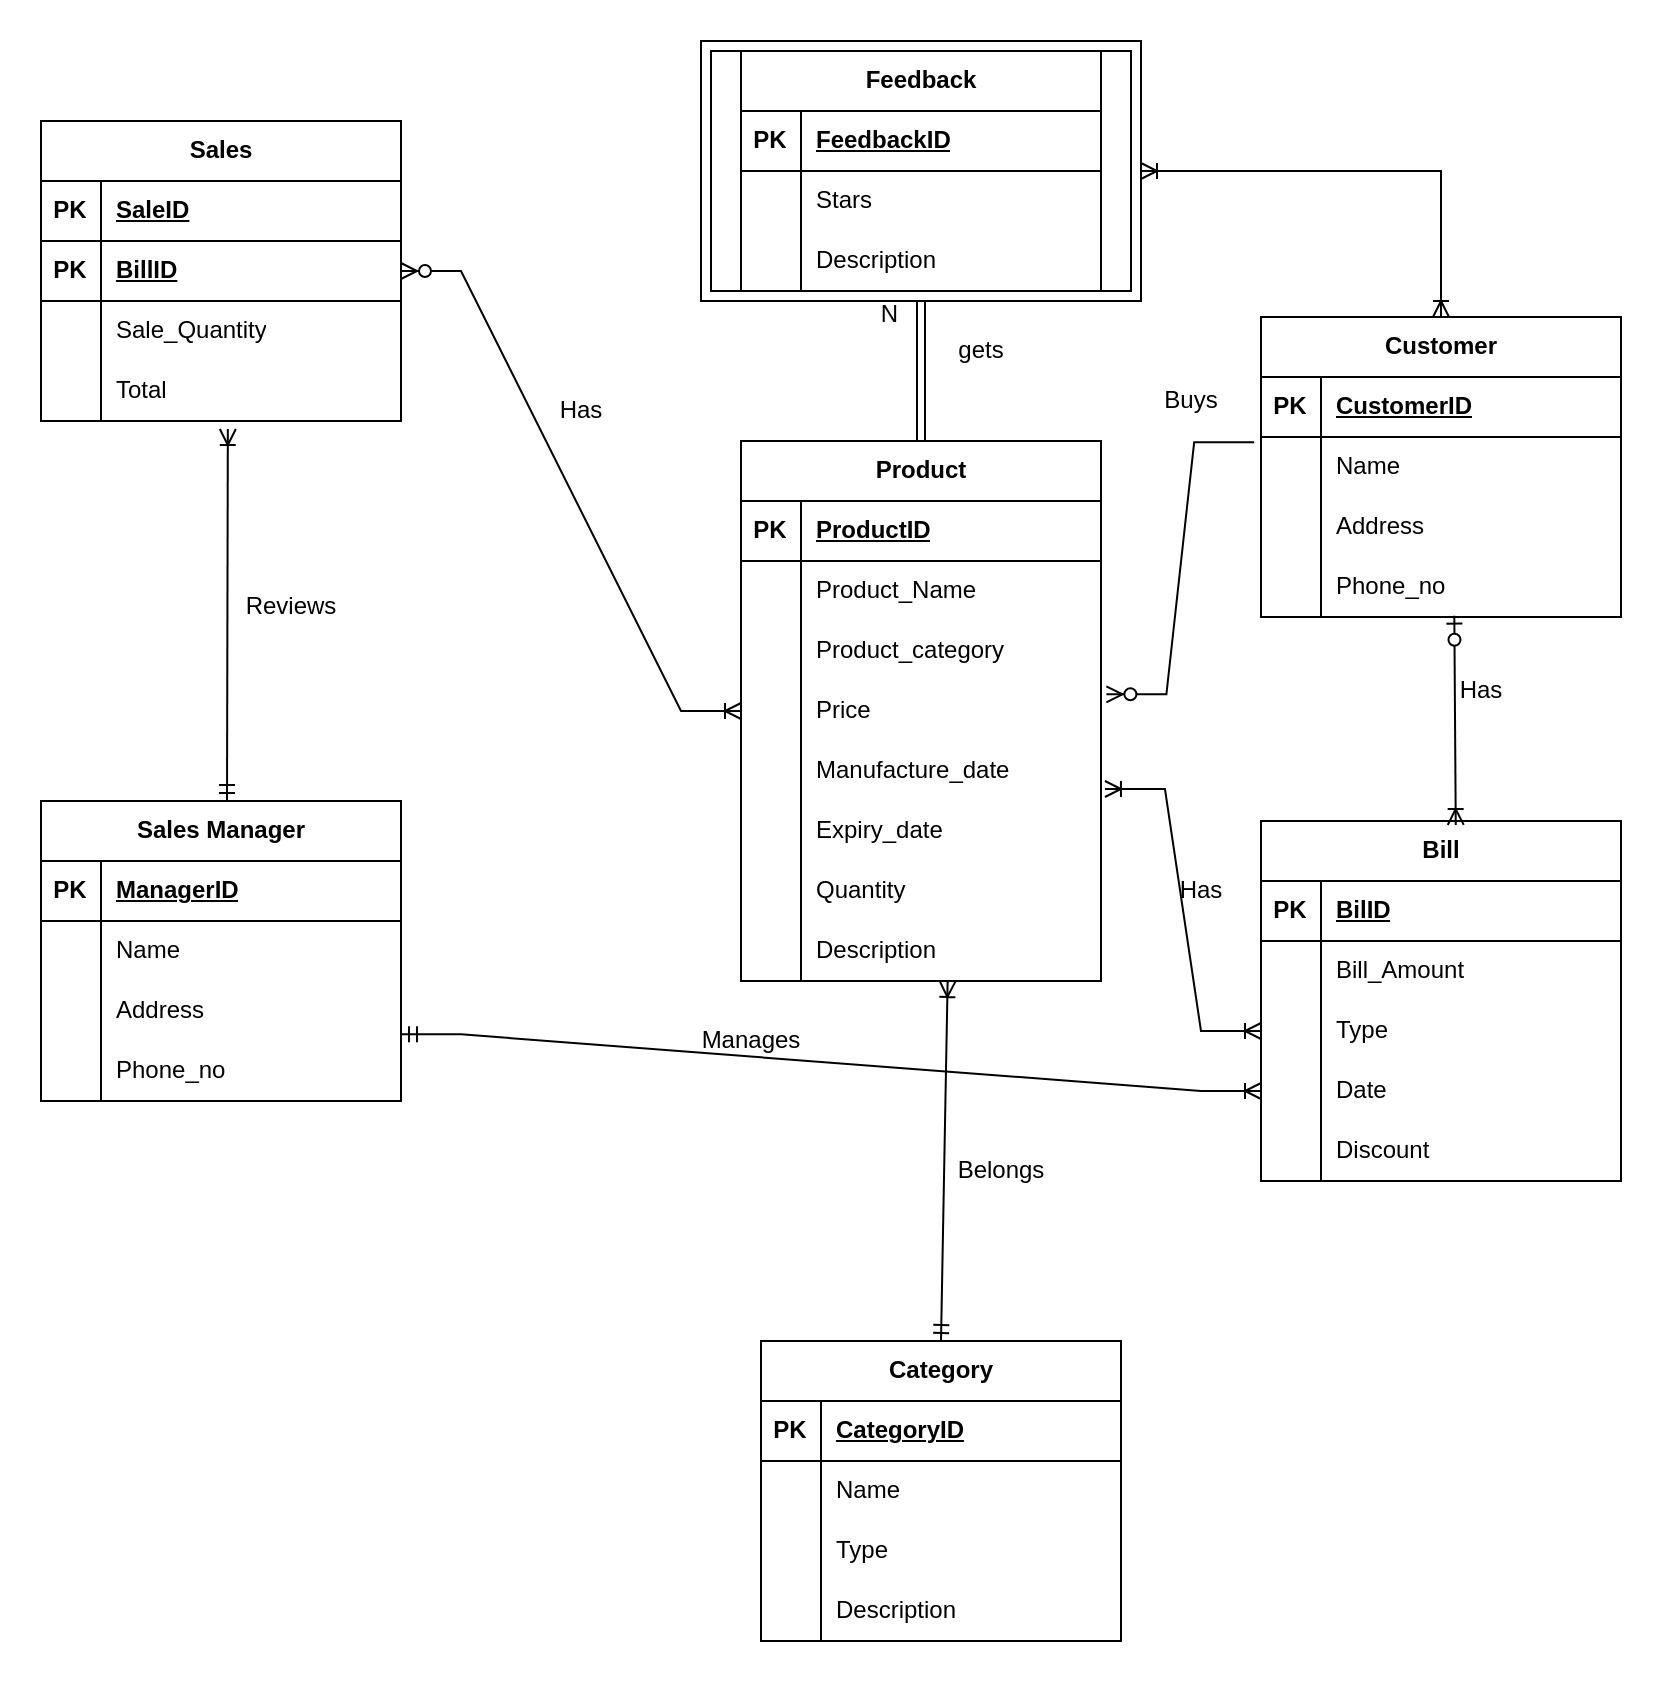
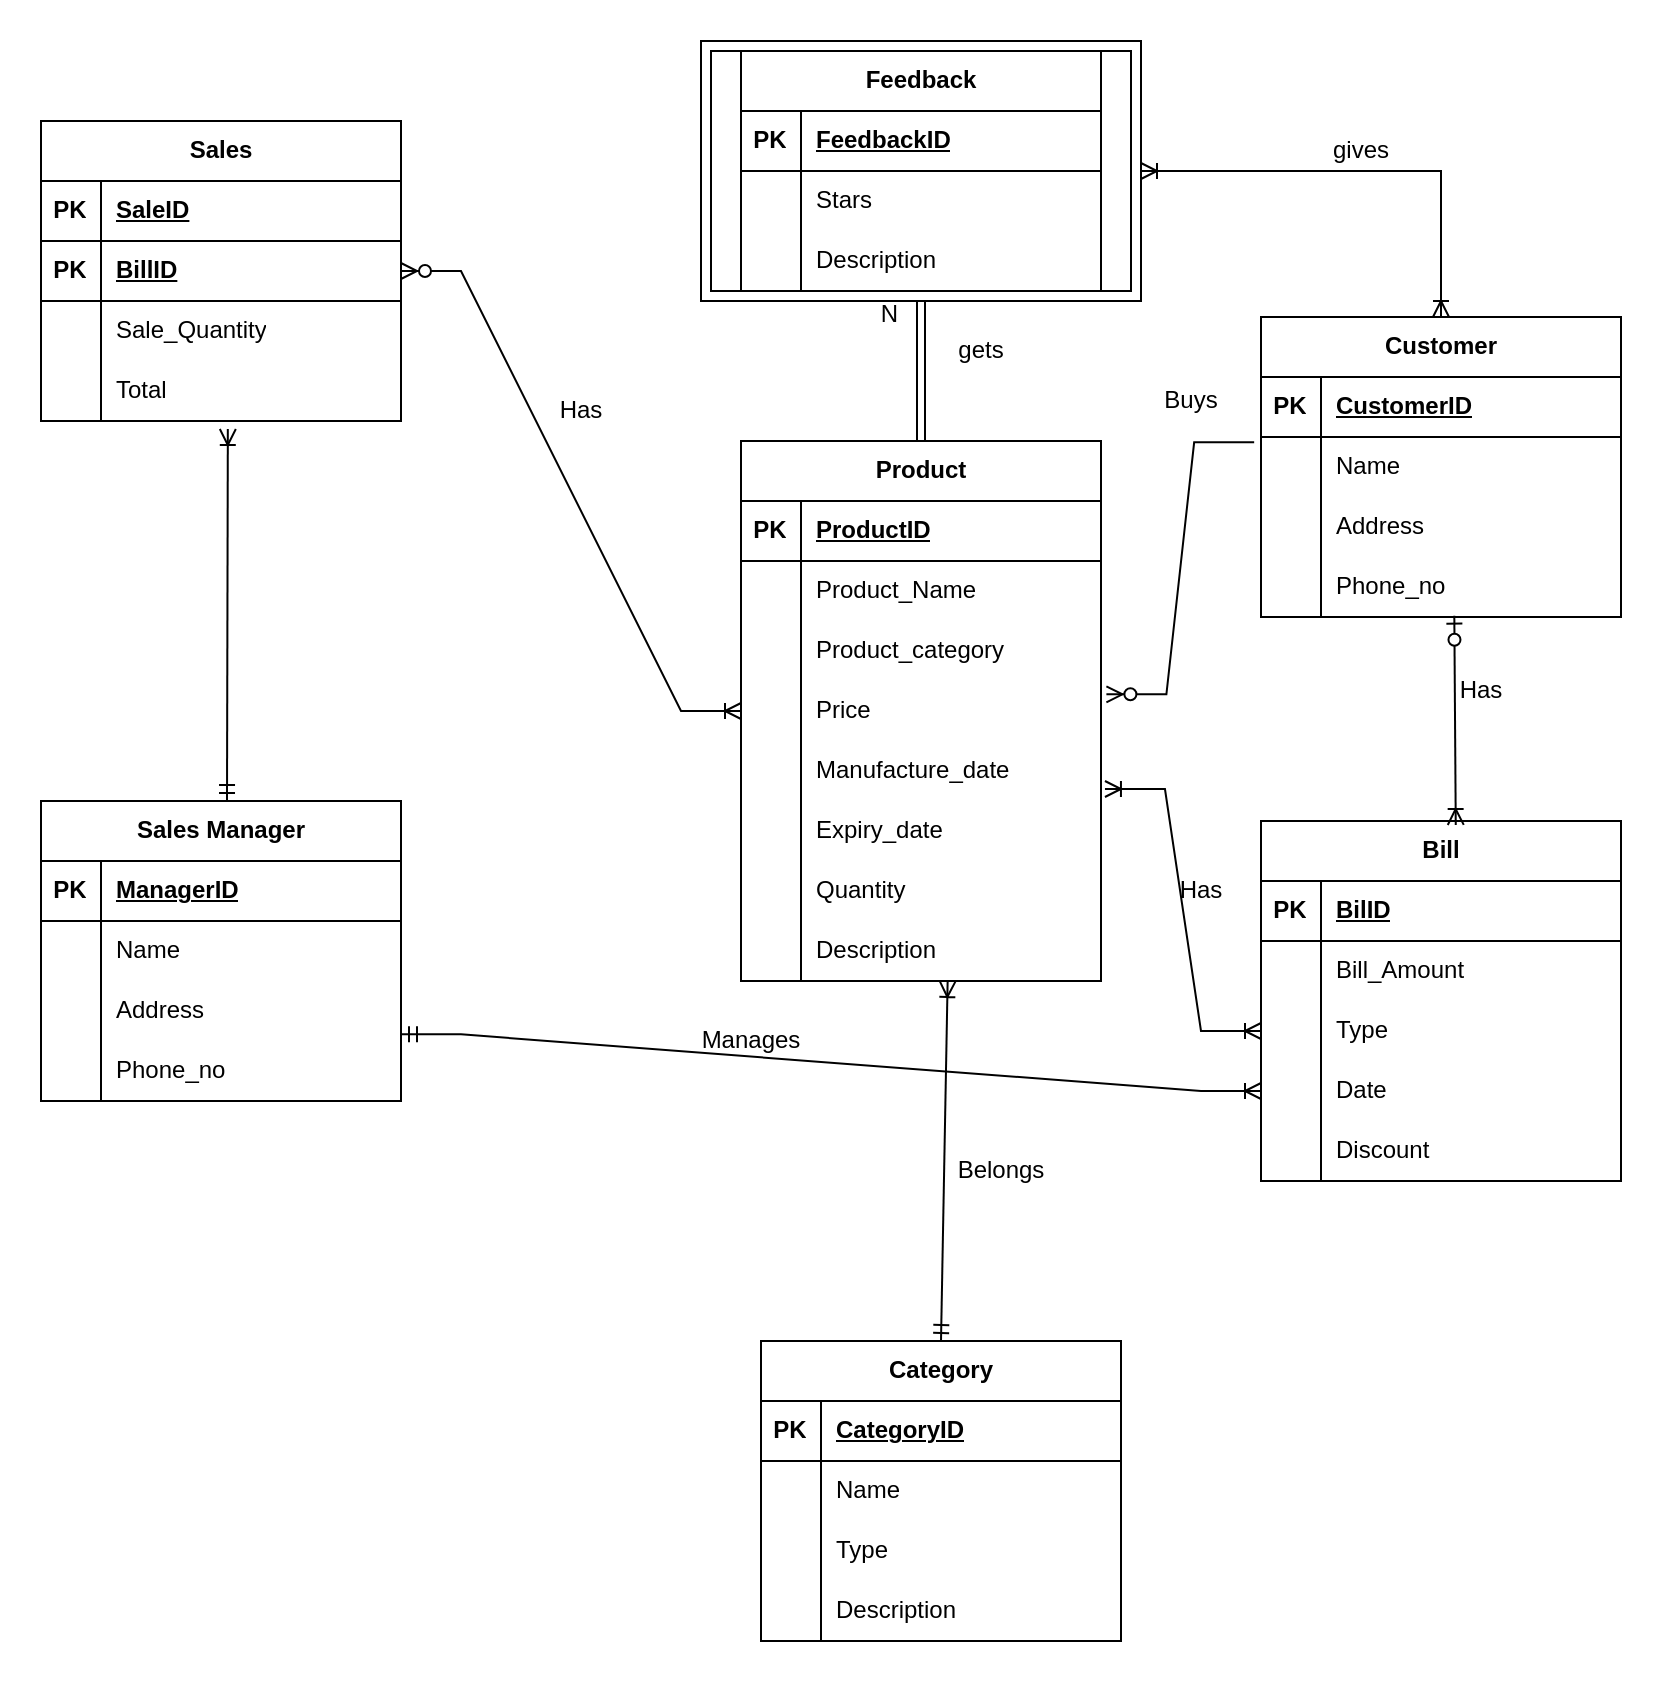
none -> (1361, 151)
(291, 607) -> none
